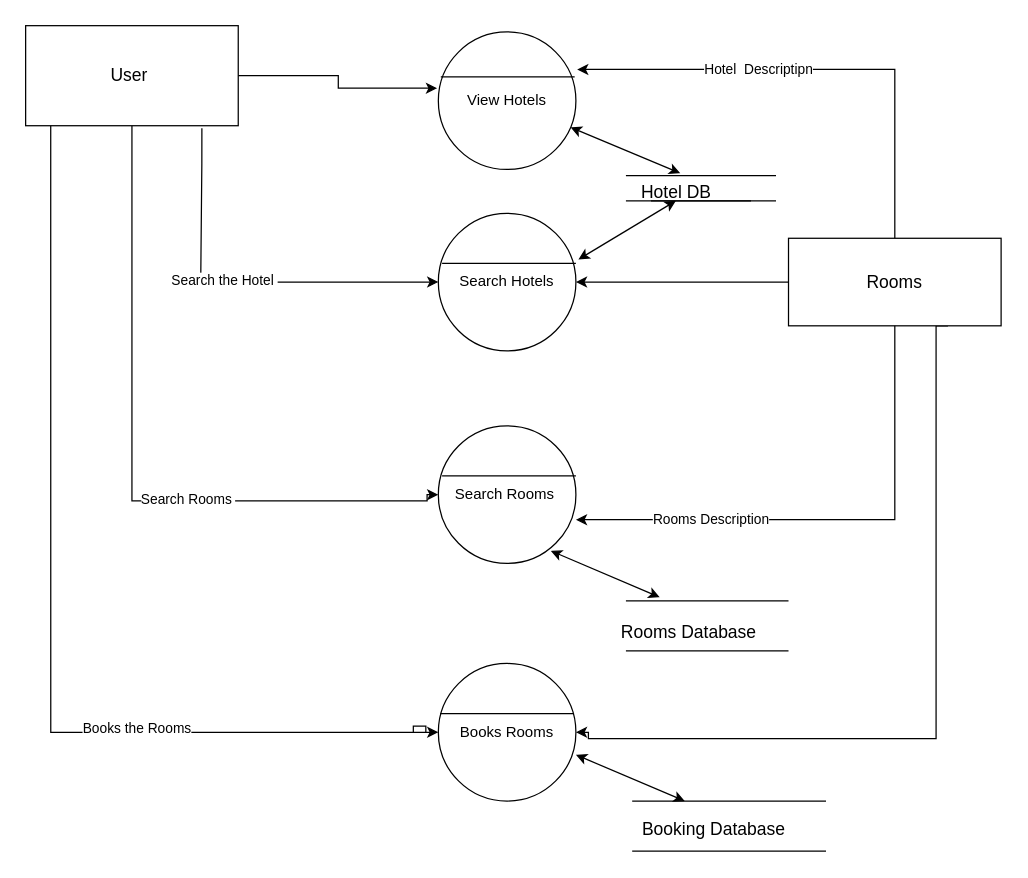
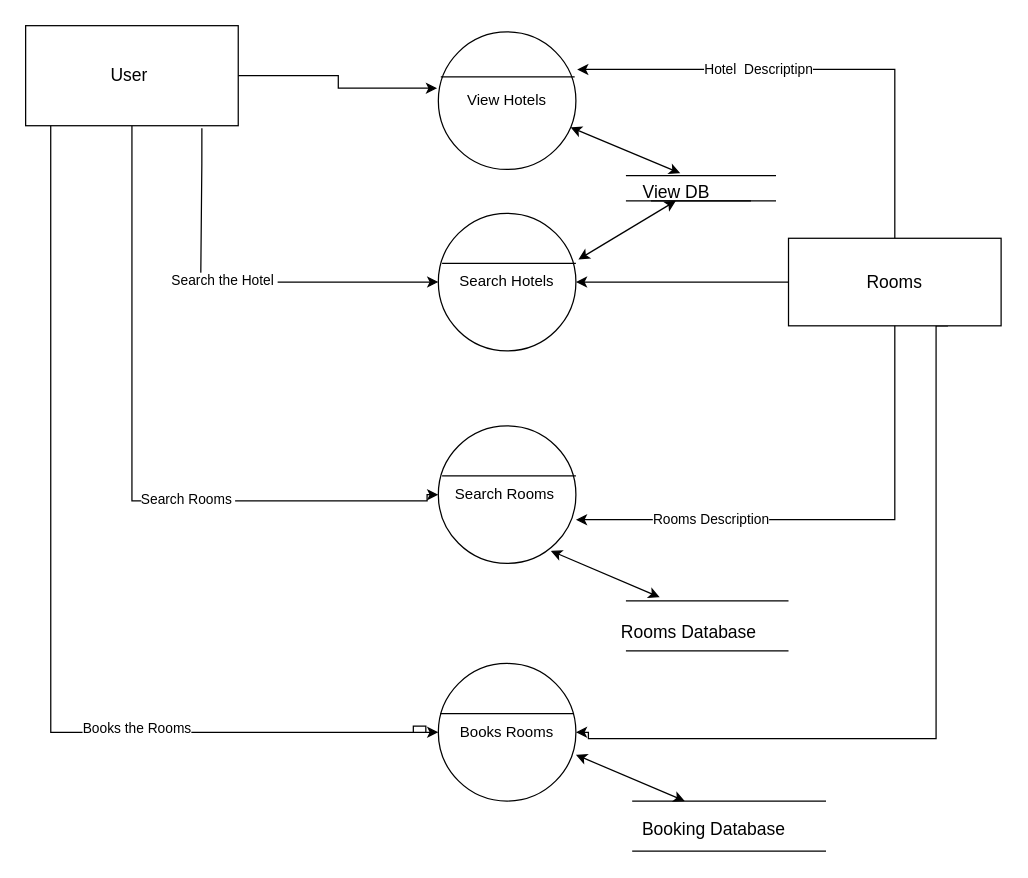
(676, 192) -> (676, 192)
